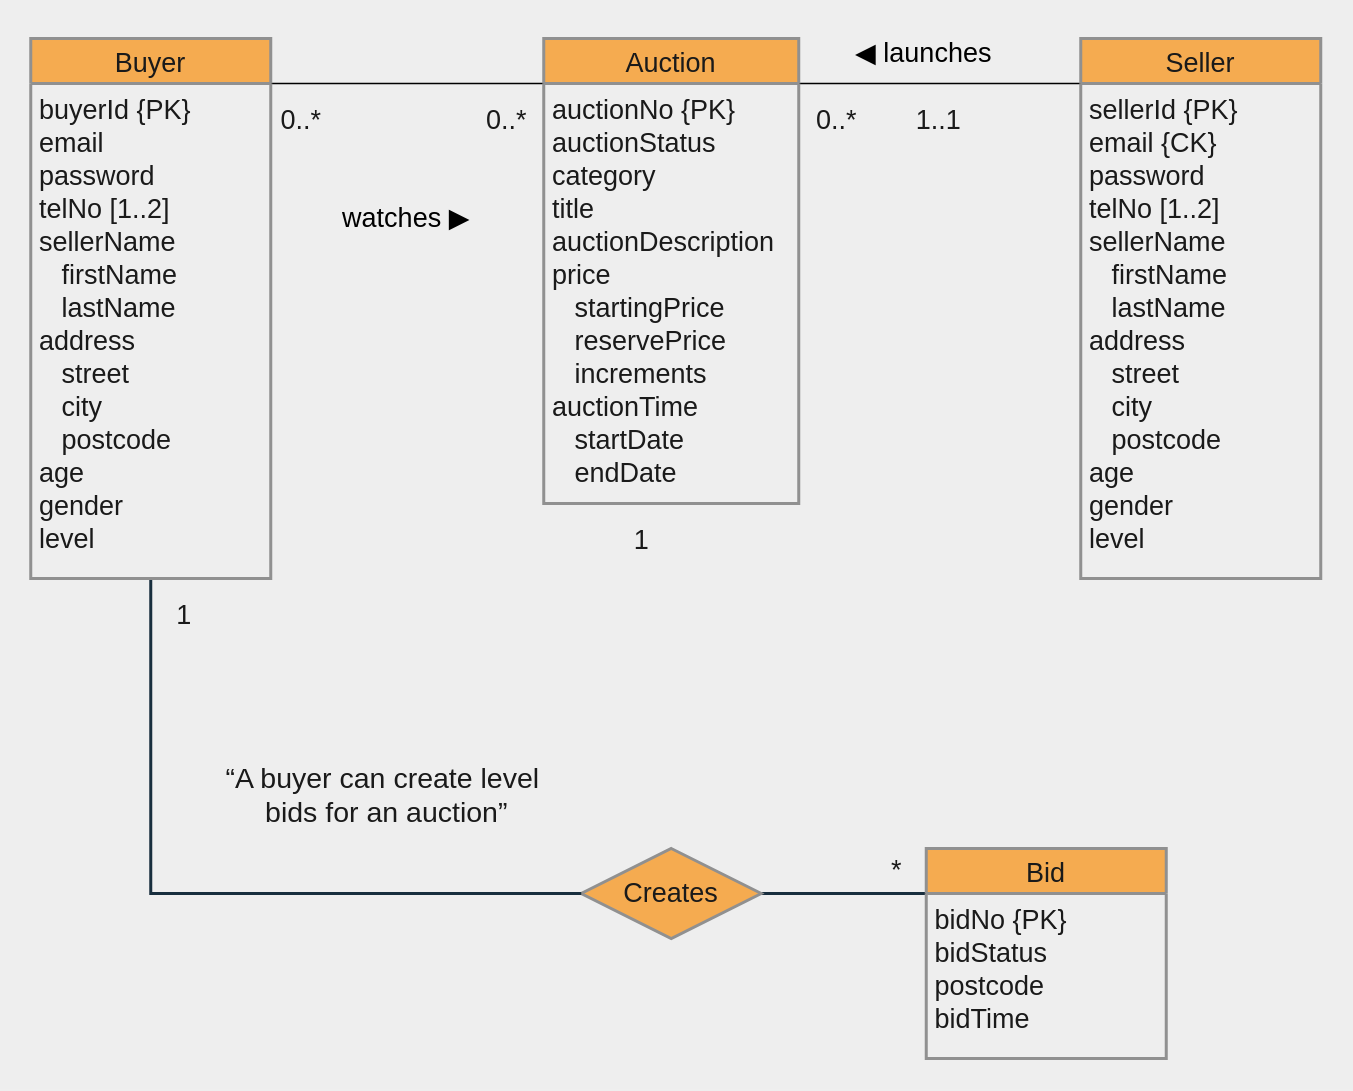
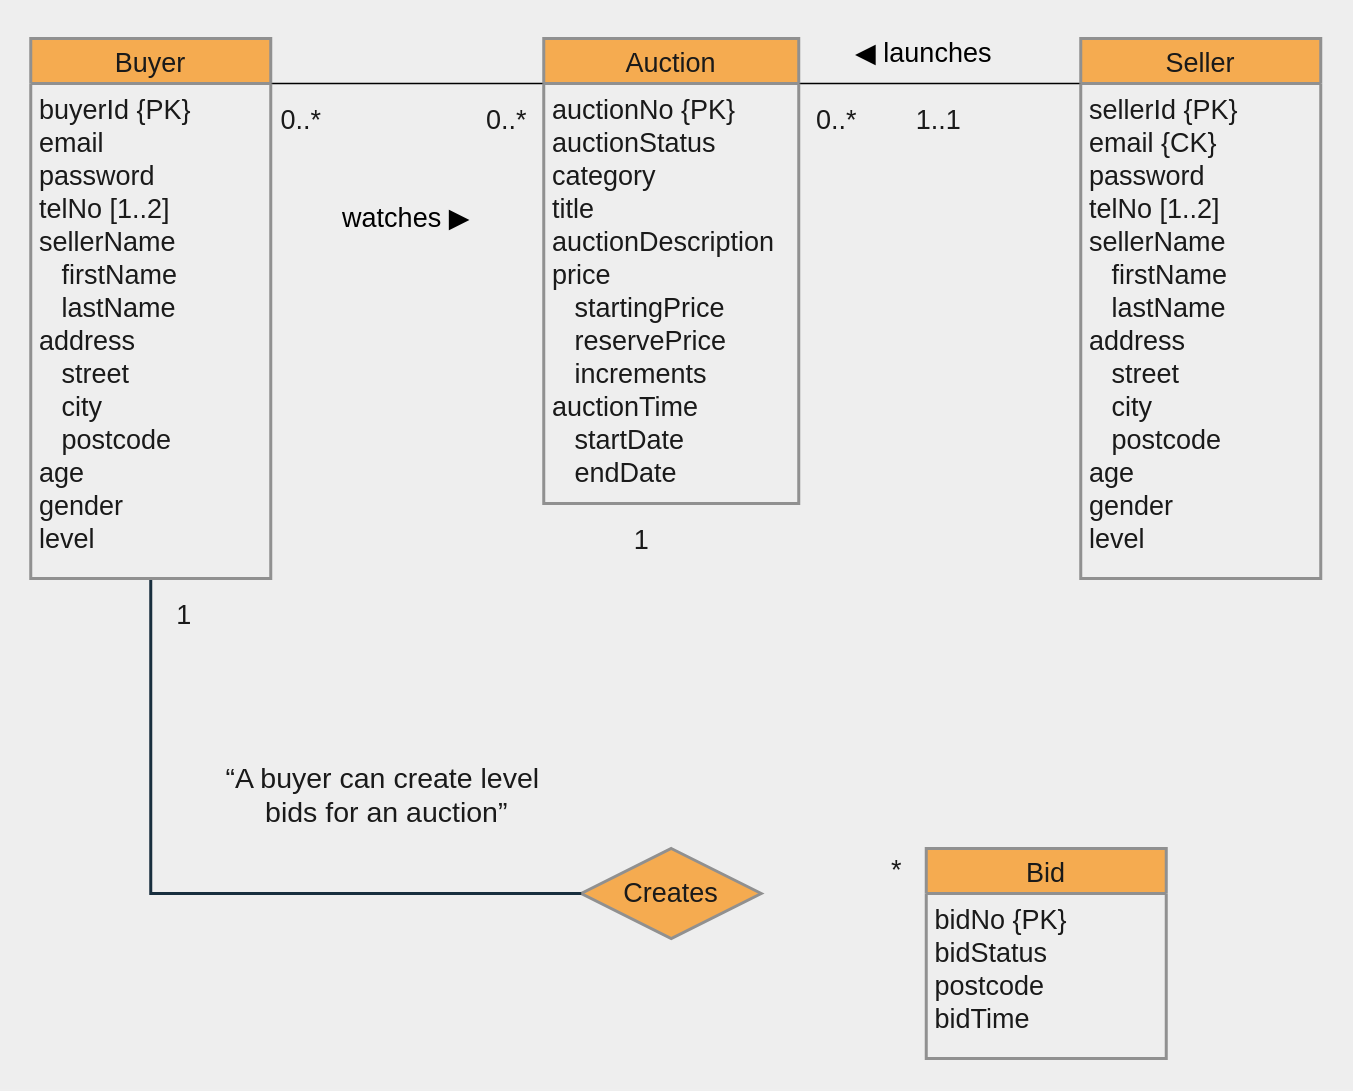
(842, 893) -> none
